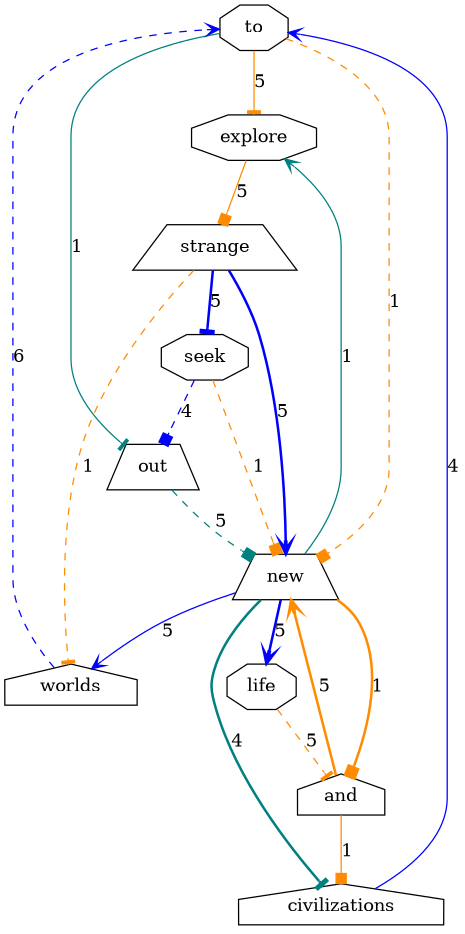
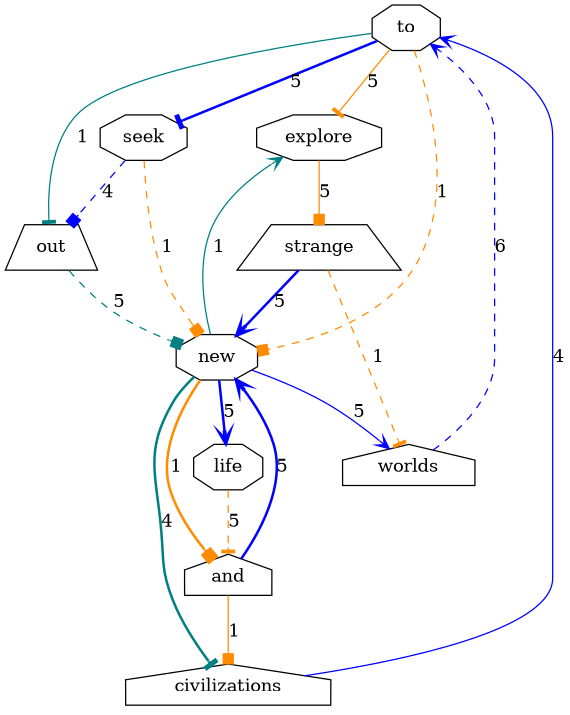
(210, 299) -> (280, 81)
(286, 577) -> (217, 357)
(315, 694) -> (276, 474)
